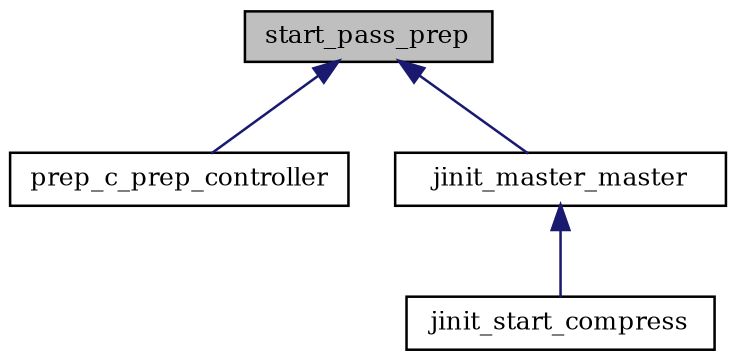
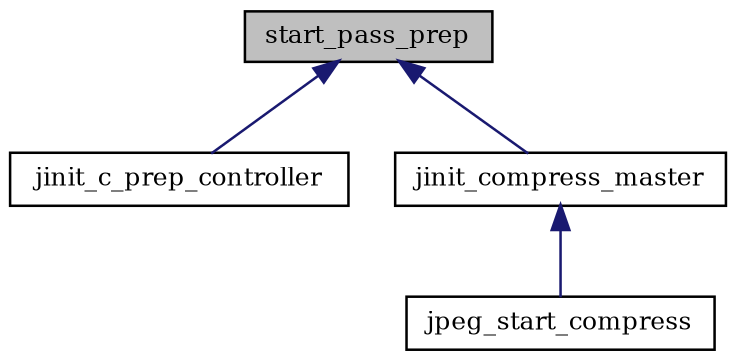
(179, 179) -> (179, 179)
(561, 179) -> (561, 179)
(561, 323) -> (561, 323)
